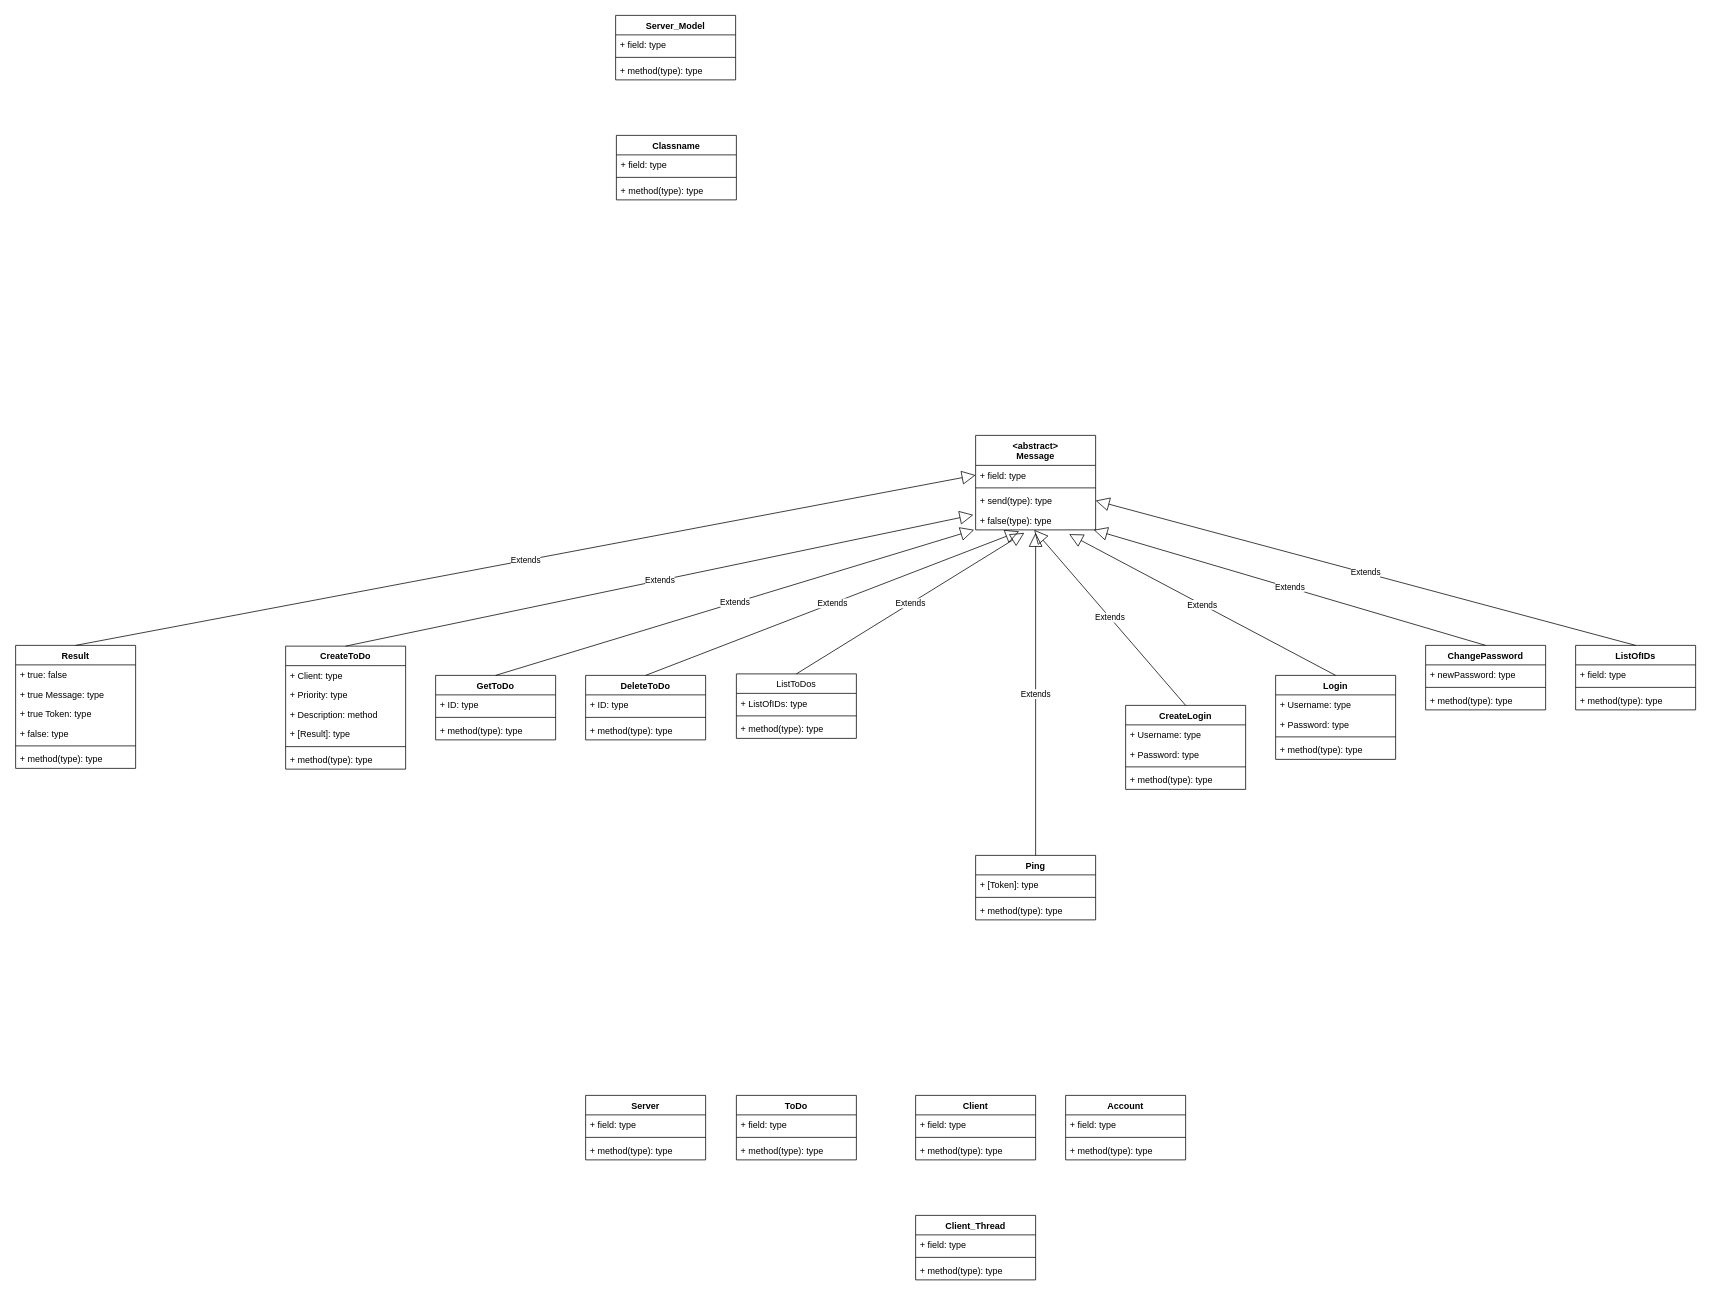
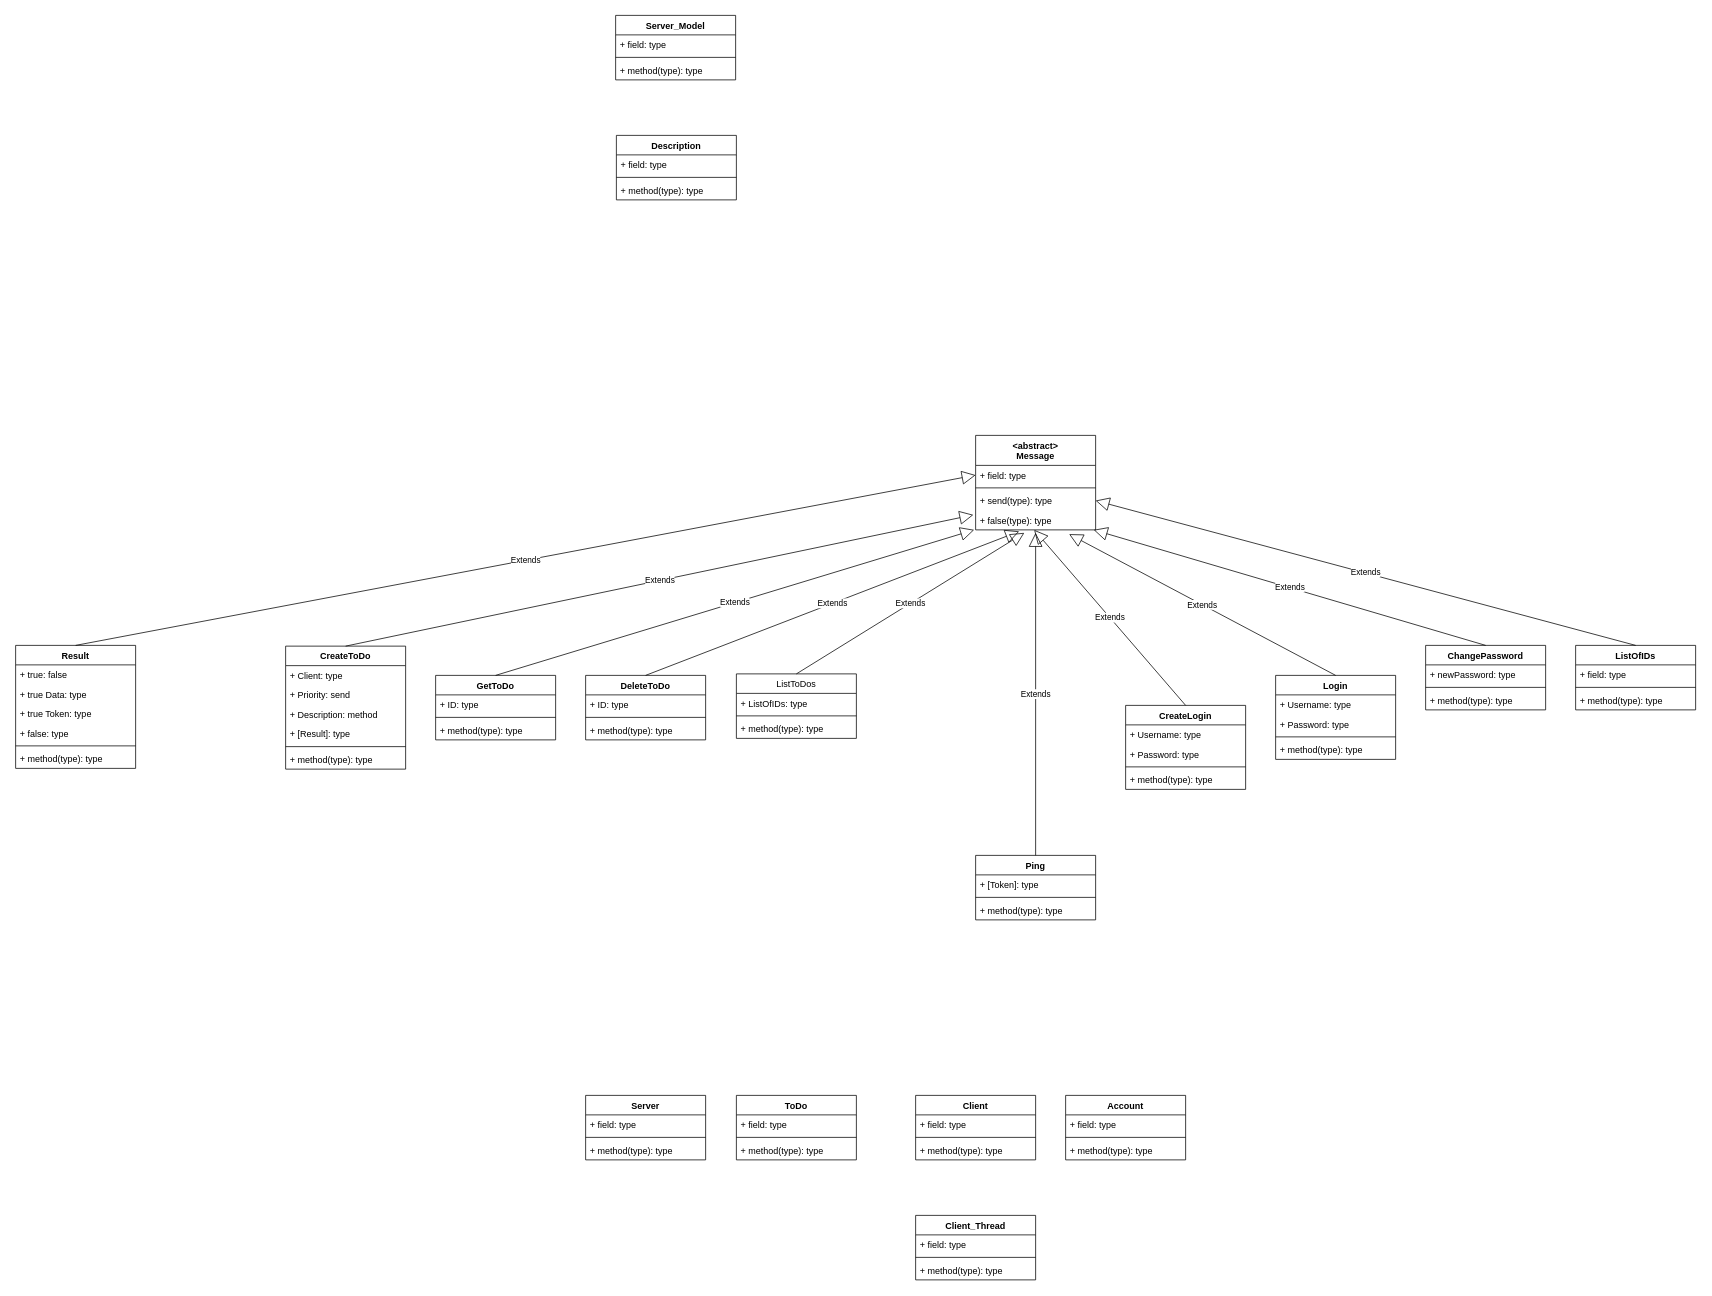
(676, 146) -> (676, 146)
(65, 695) -> (58, 695)
(324, 695) -> (324, 695)
